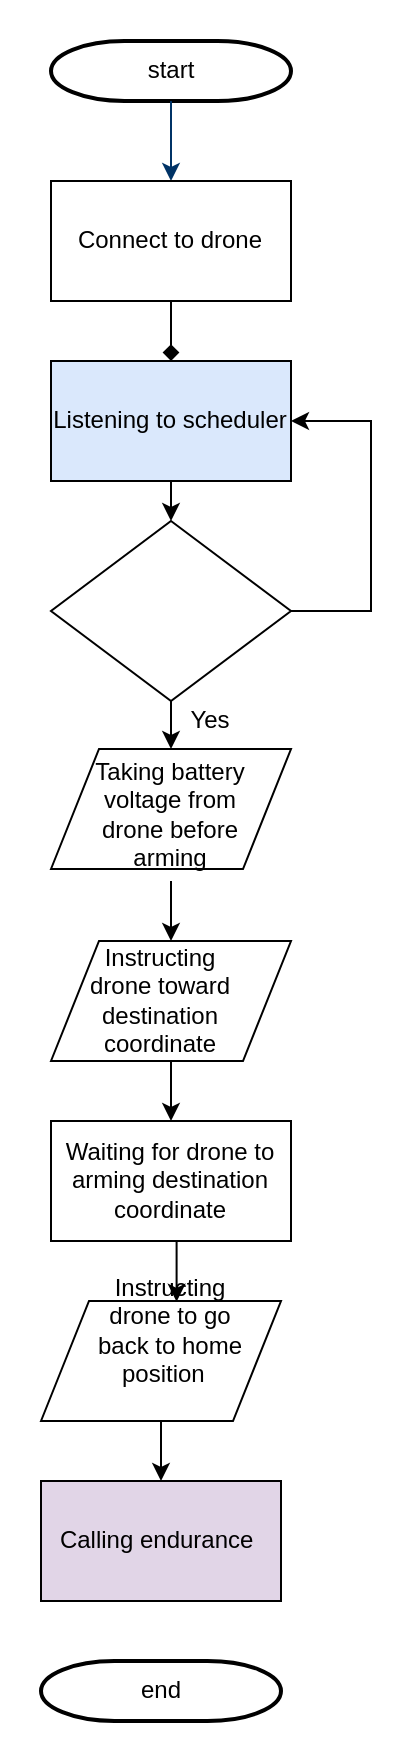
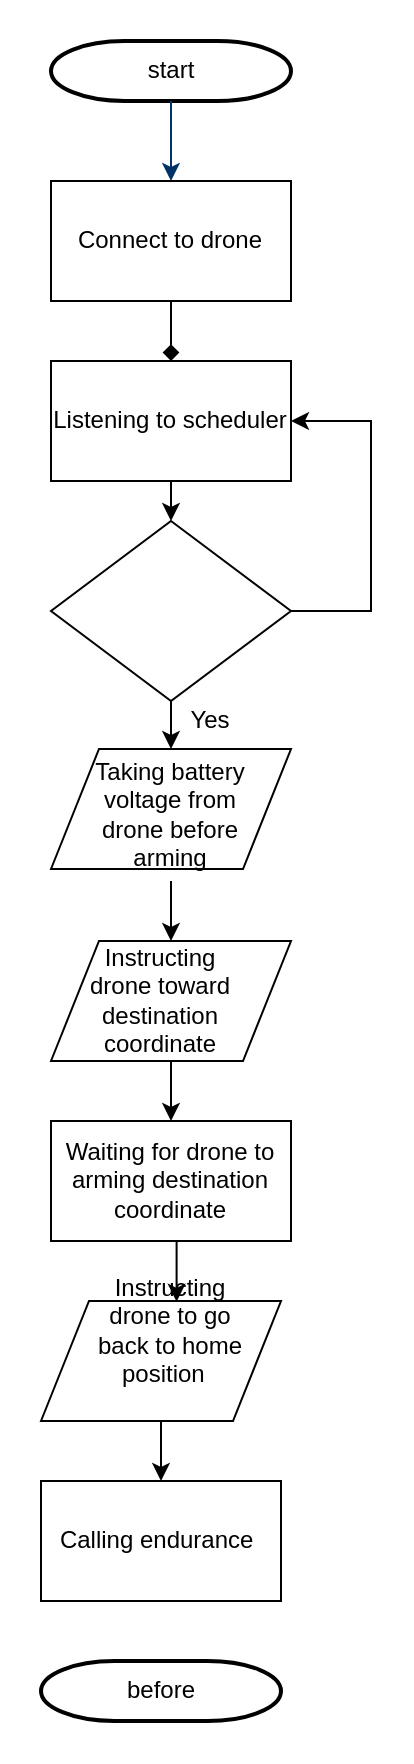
(171, 421) -> (171, 421)
(161, 1541) -> (161, 1541)
(162, 1691) -> (162, 1691)
